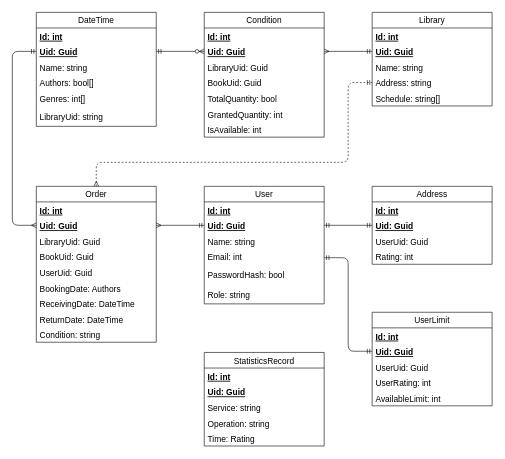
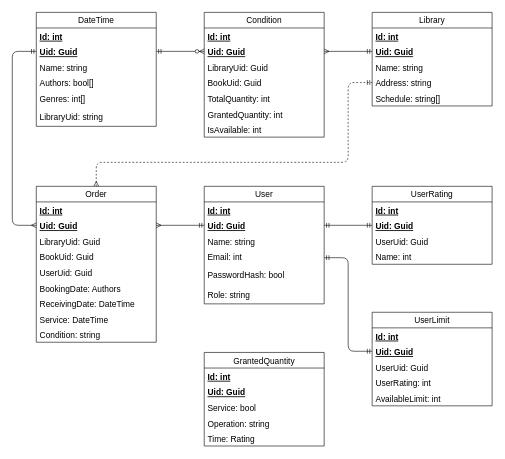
(247, 99) -> (244, 99)
(432, 195) -> (432, 195)
(397, 258) -> (393, 258)
(83, 320) -> (75, 320)
(264, 361) -> (264, 361)
(239, 408) -> (234, 408)
